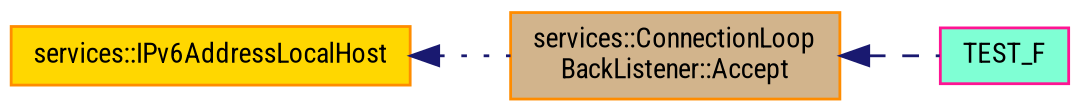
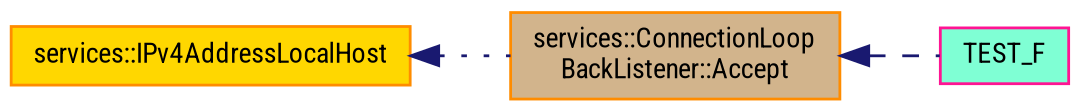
(211, 56) -> (211, 56)
